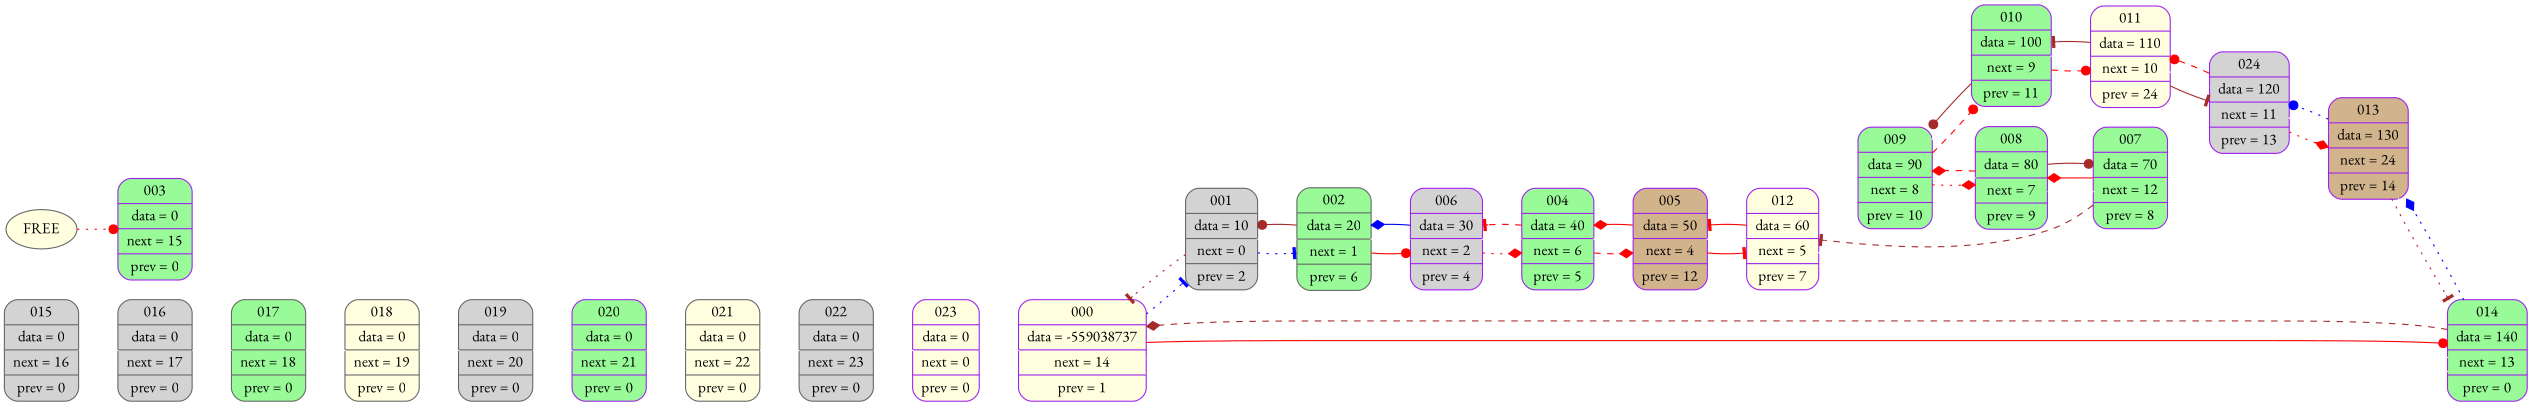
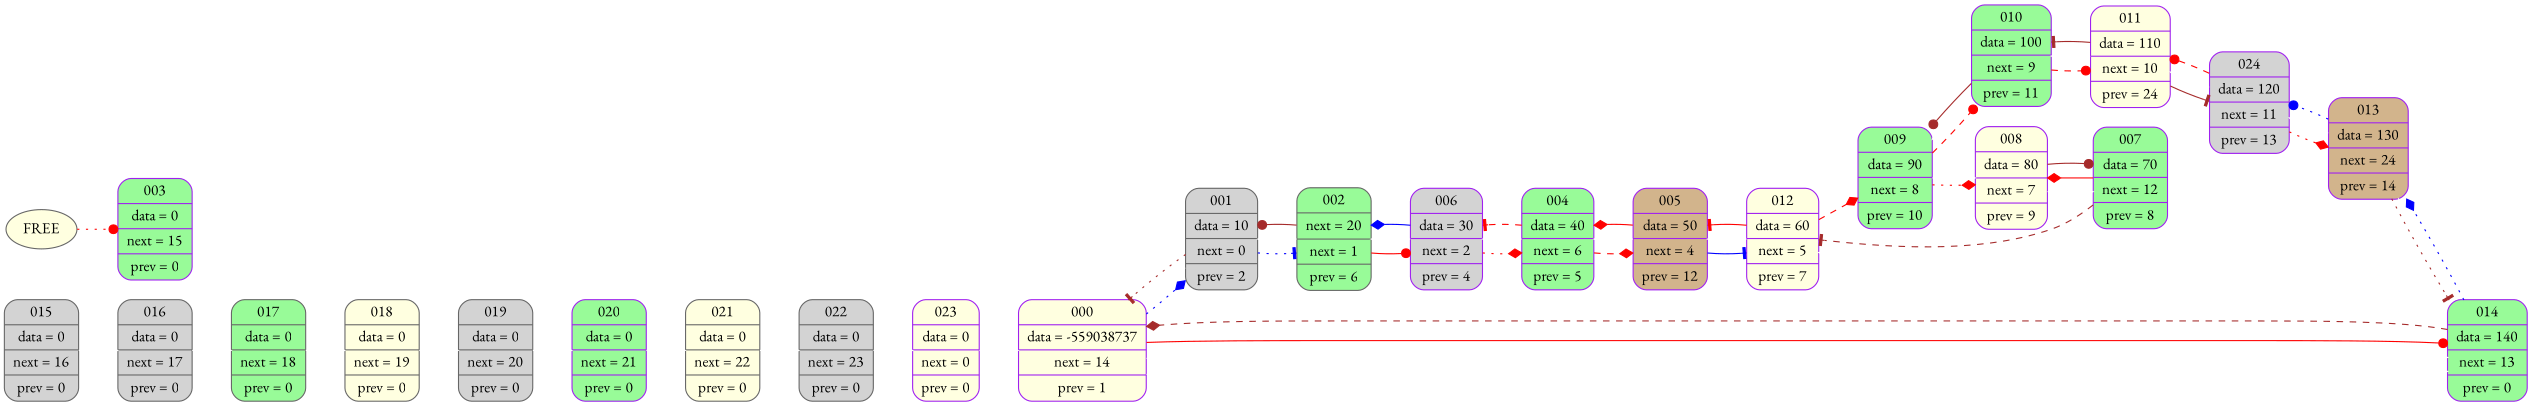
(1960, 171) -> (1832, 212)
(2011, 178) -> (2011, 178)
(1334, 225) -> (1334, 225)
(1724, 254) -> (1724, 254)
(1164, 300) -> (1164, 300)
